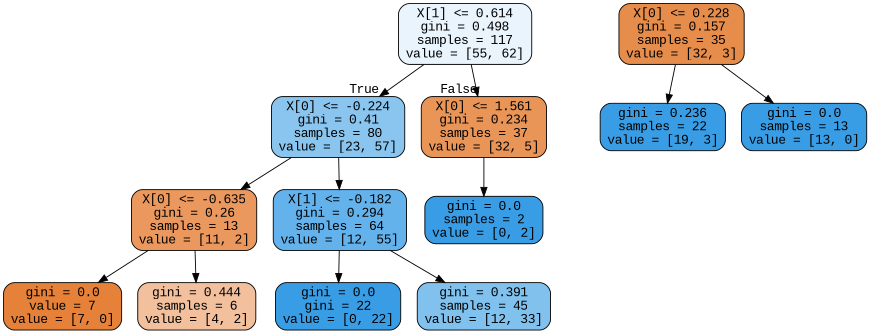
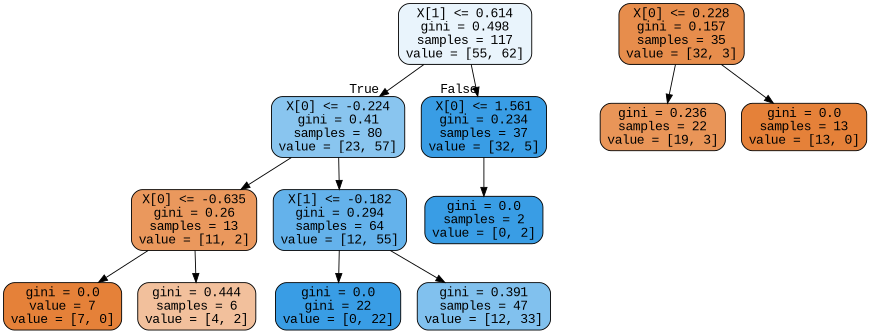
(484, 127) -> (484, 127)
(663, 127) -> (663, 127)
(804, 127) -> (804, 127)
(484, 306) -> (484, 306)
